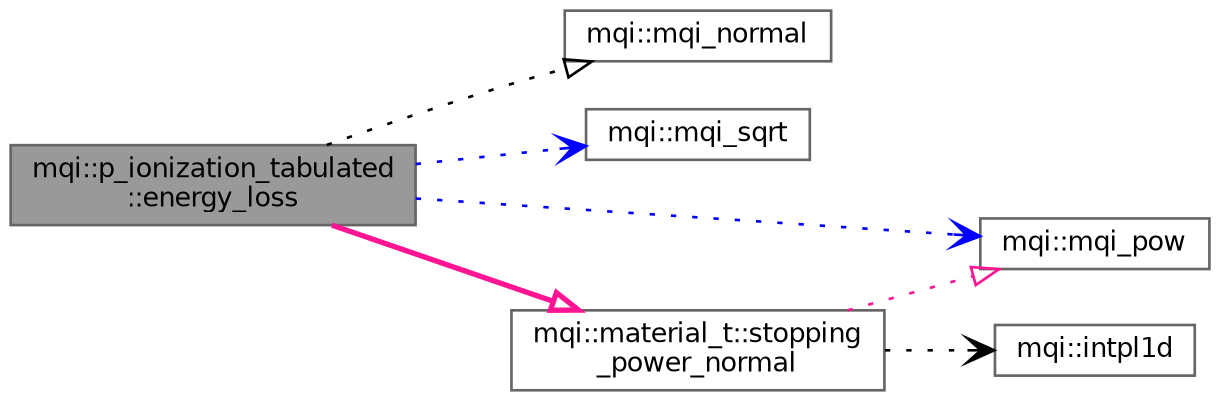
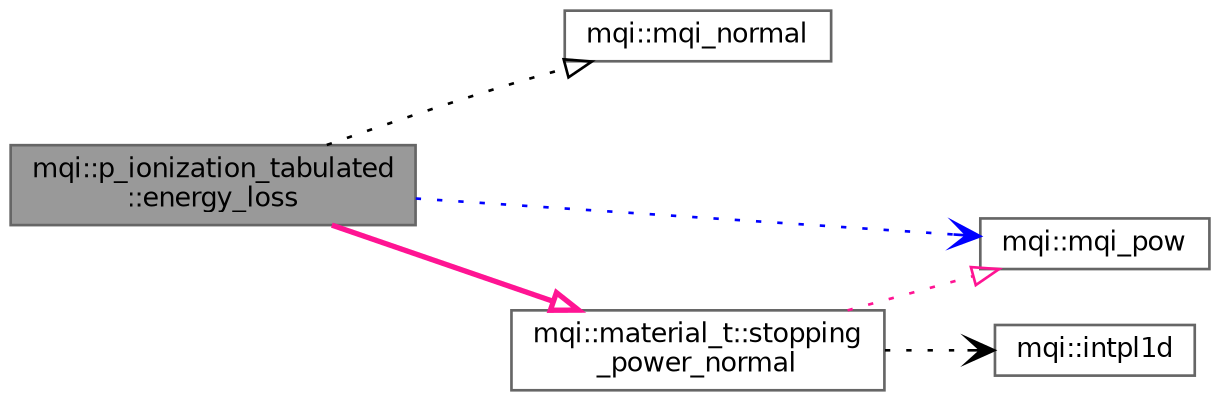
(698, 135) -> none
